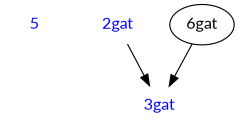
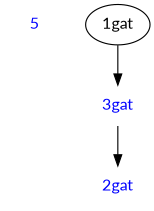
(202, 25) -> (118, 25)
(136, 60) -> (118, 140)
